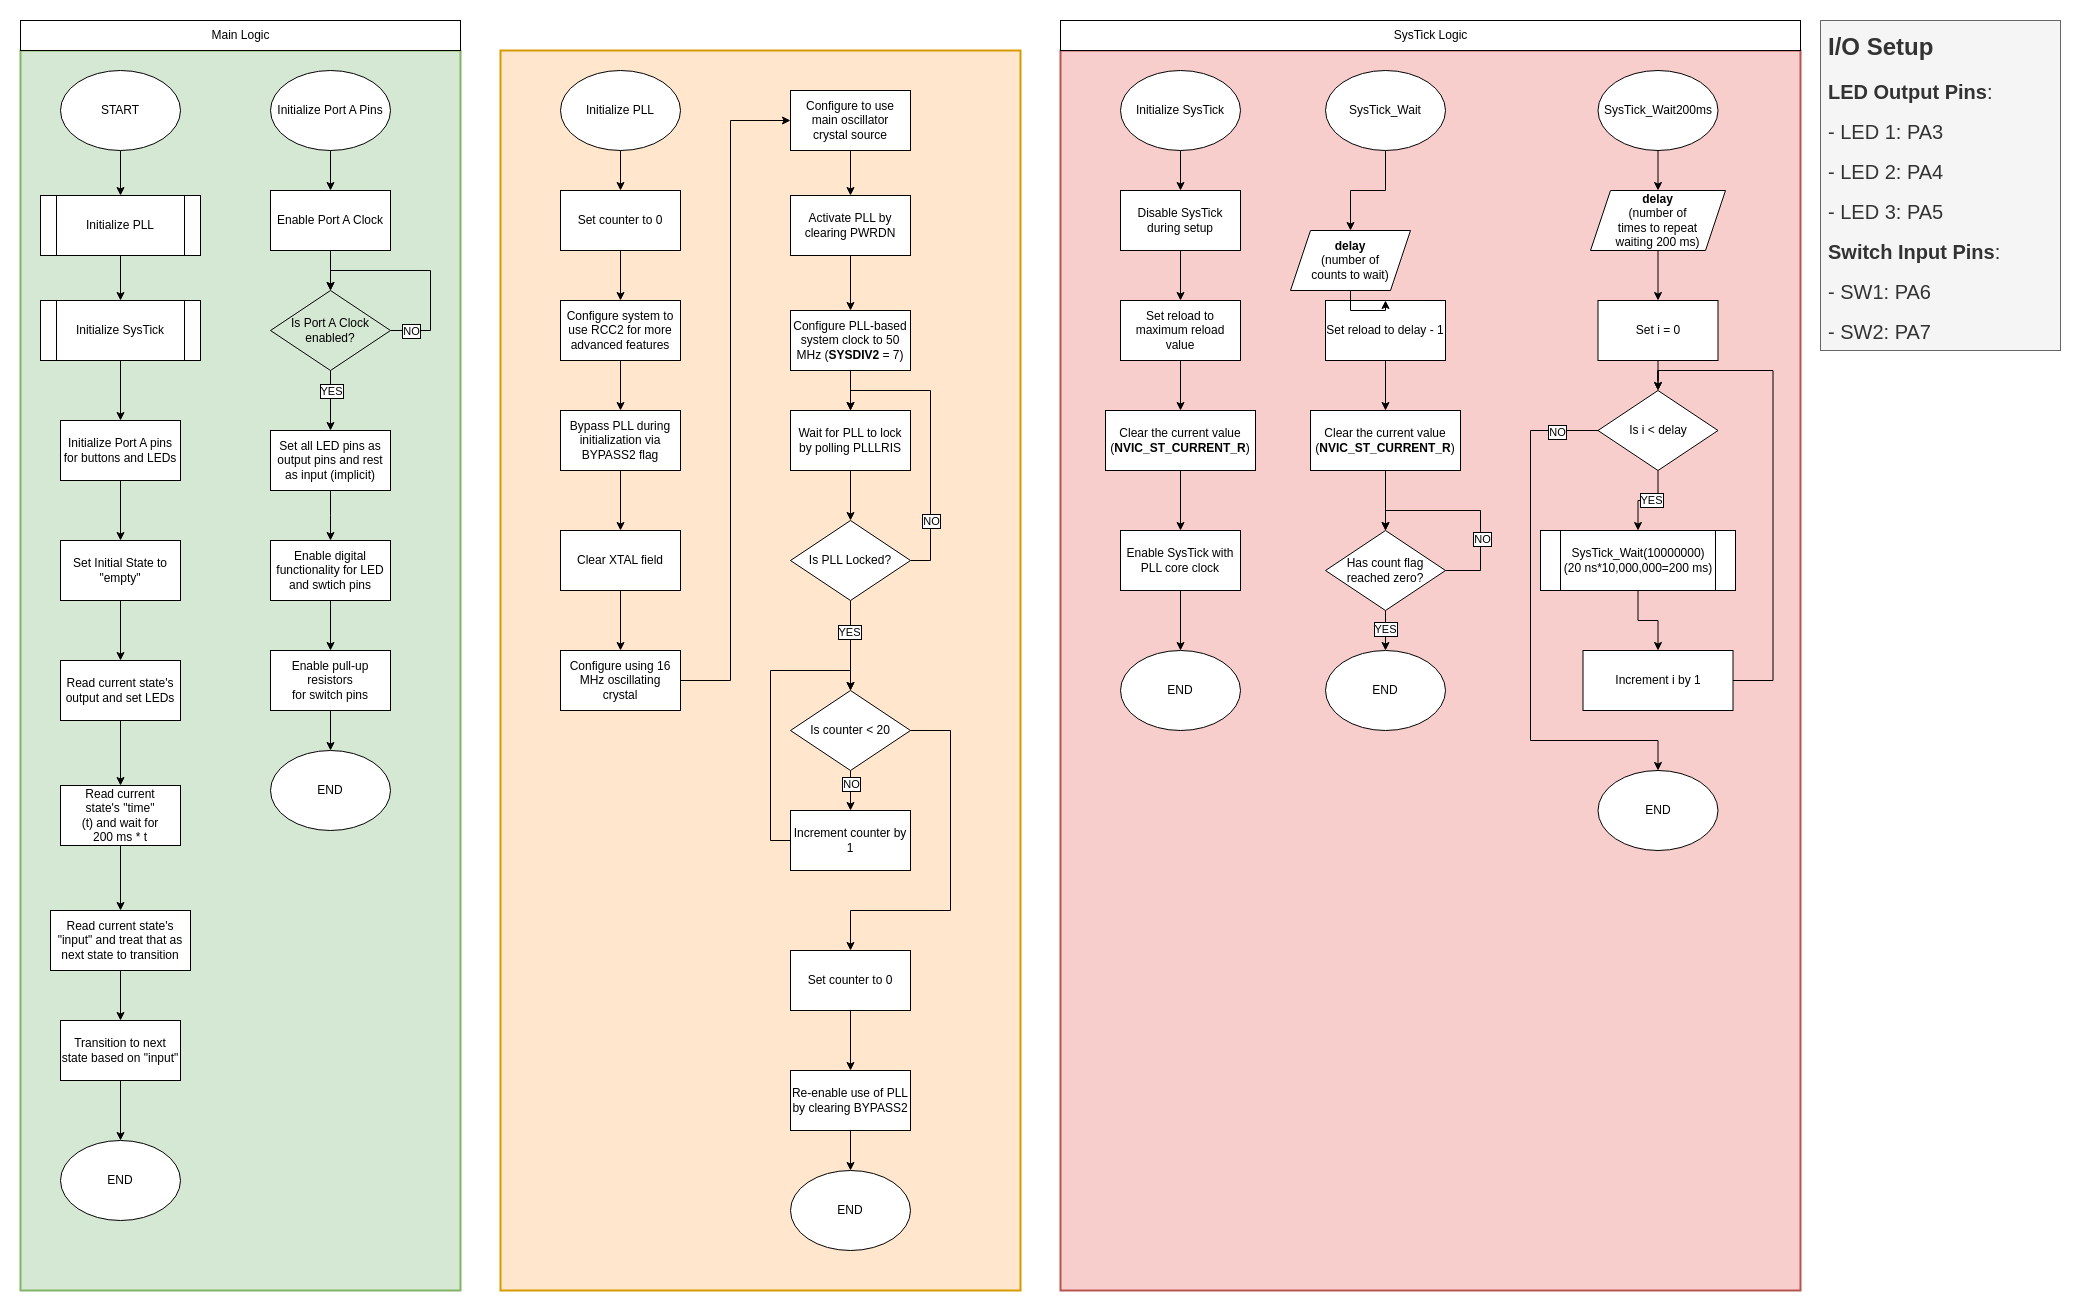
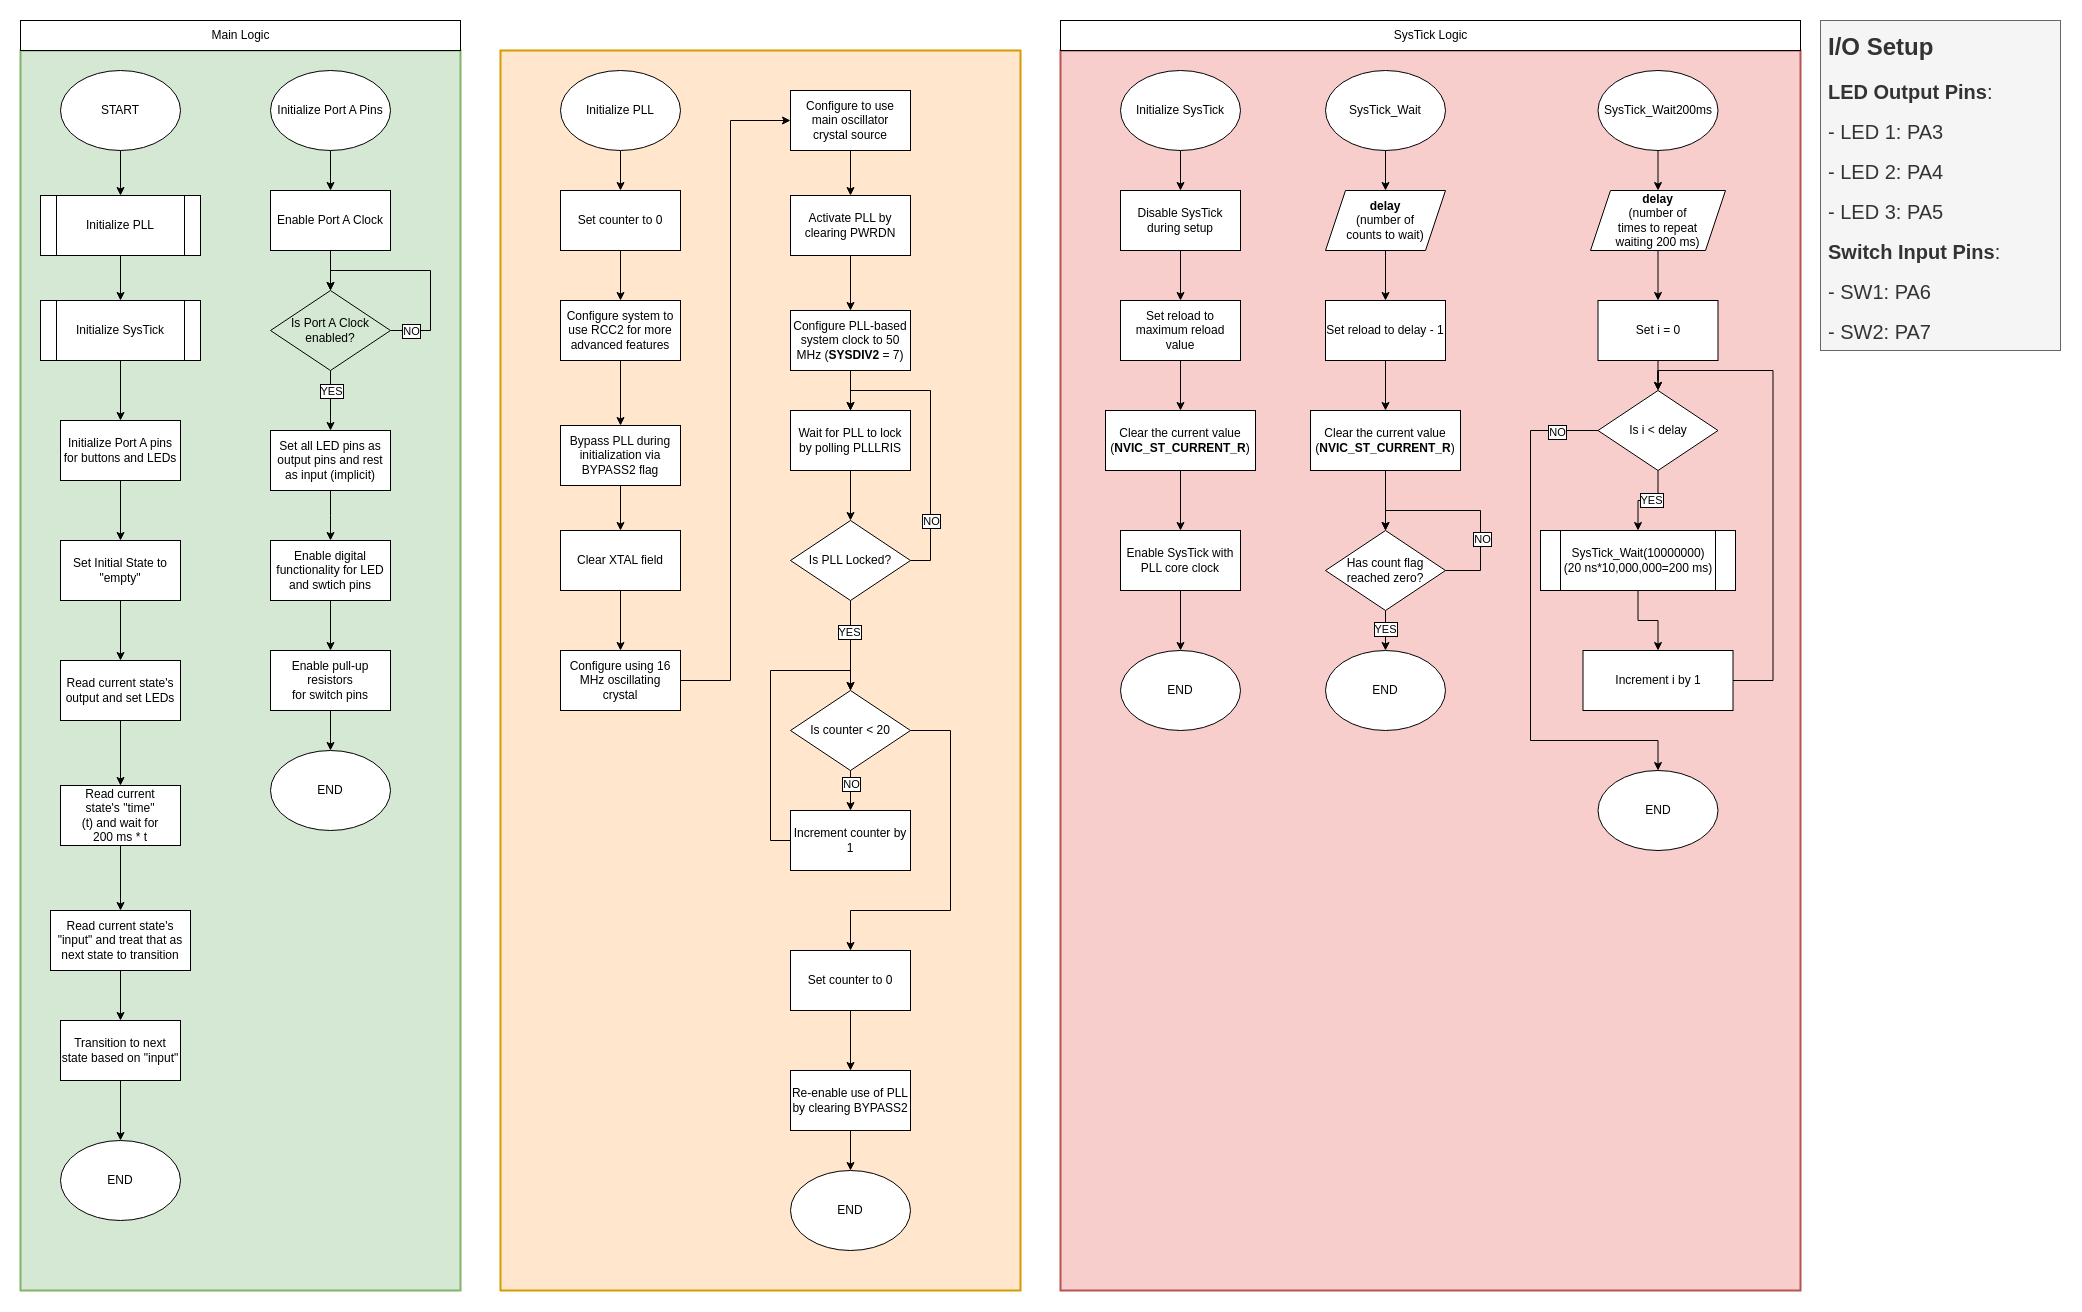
(1351, 261) -> (1386, 221)
(621, 441) -> (621, 456)
